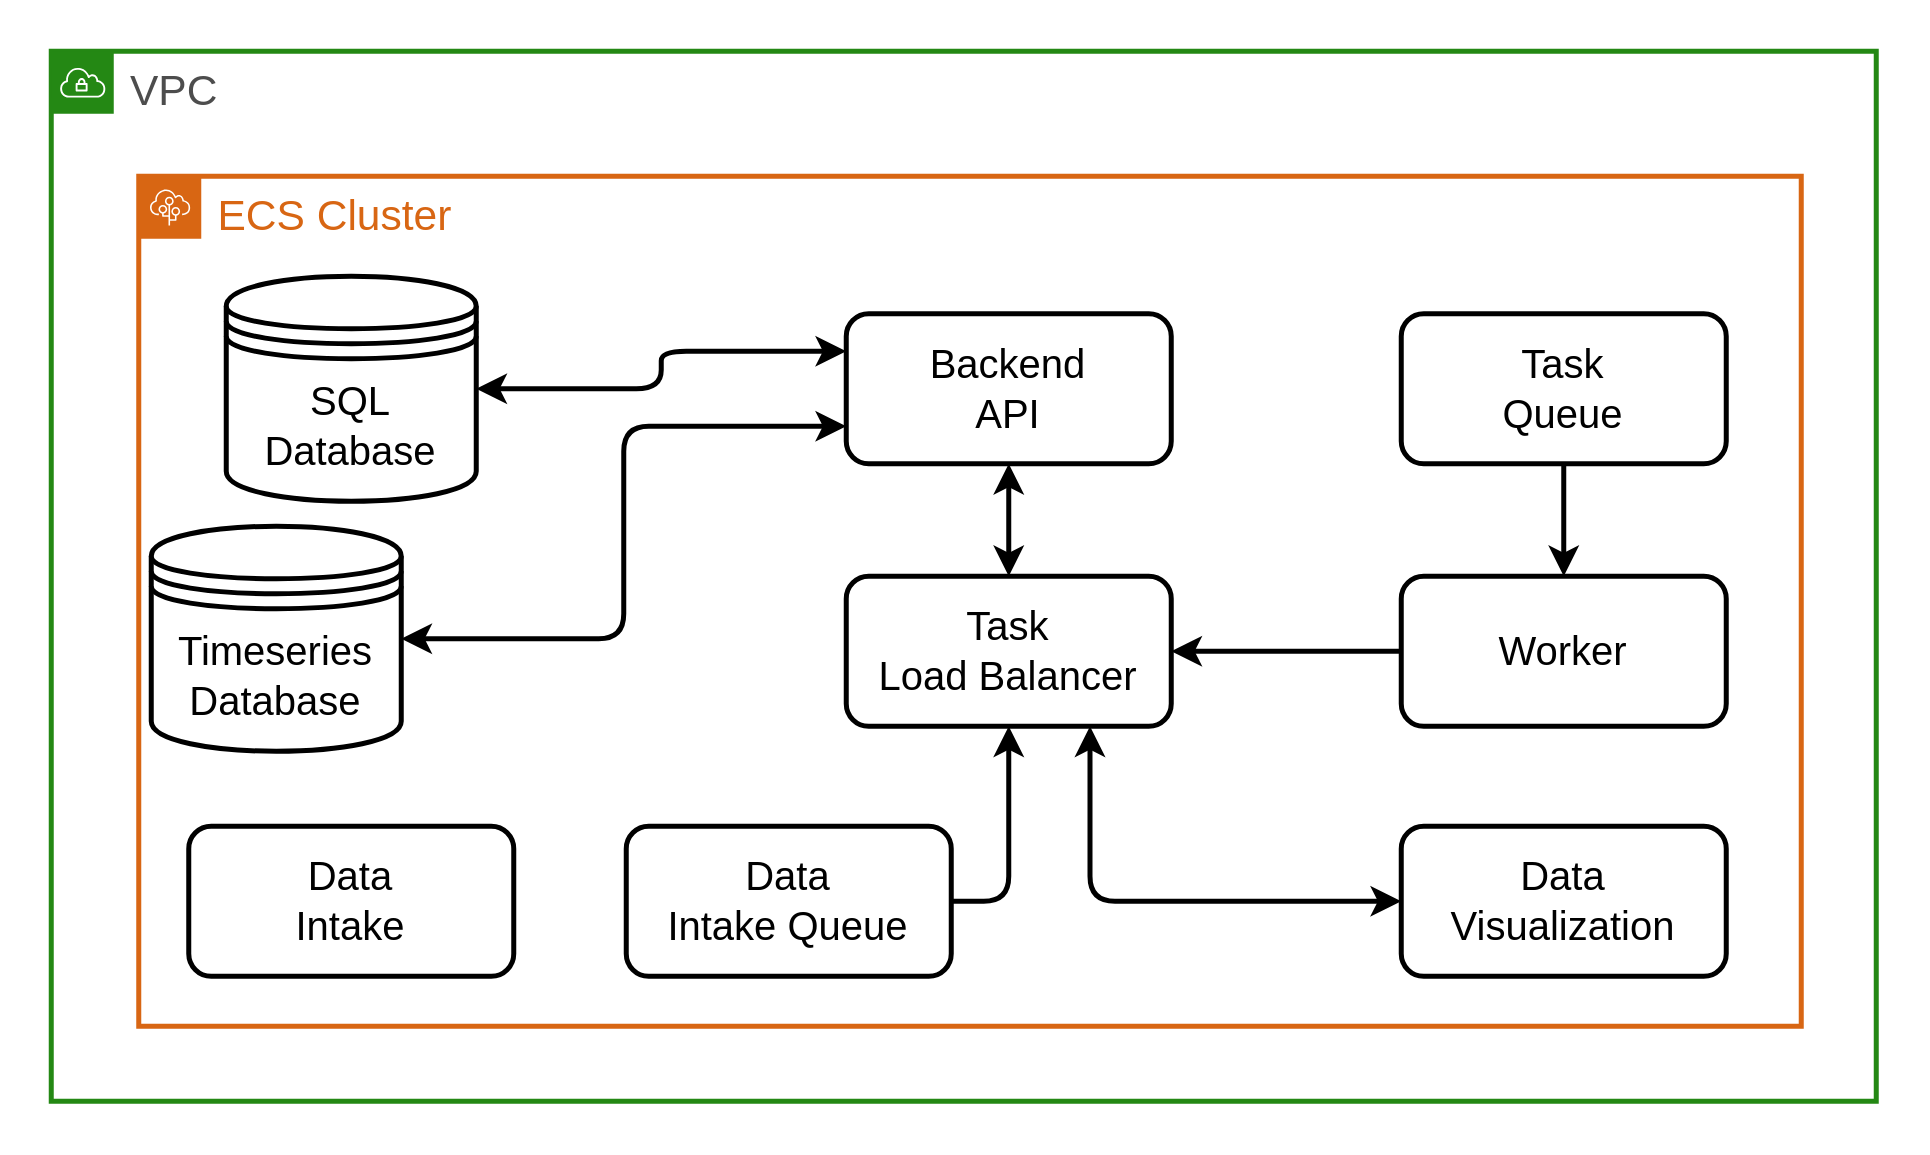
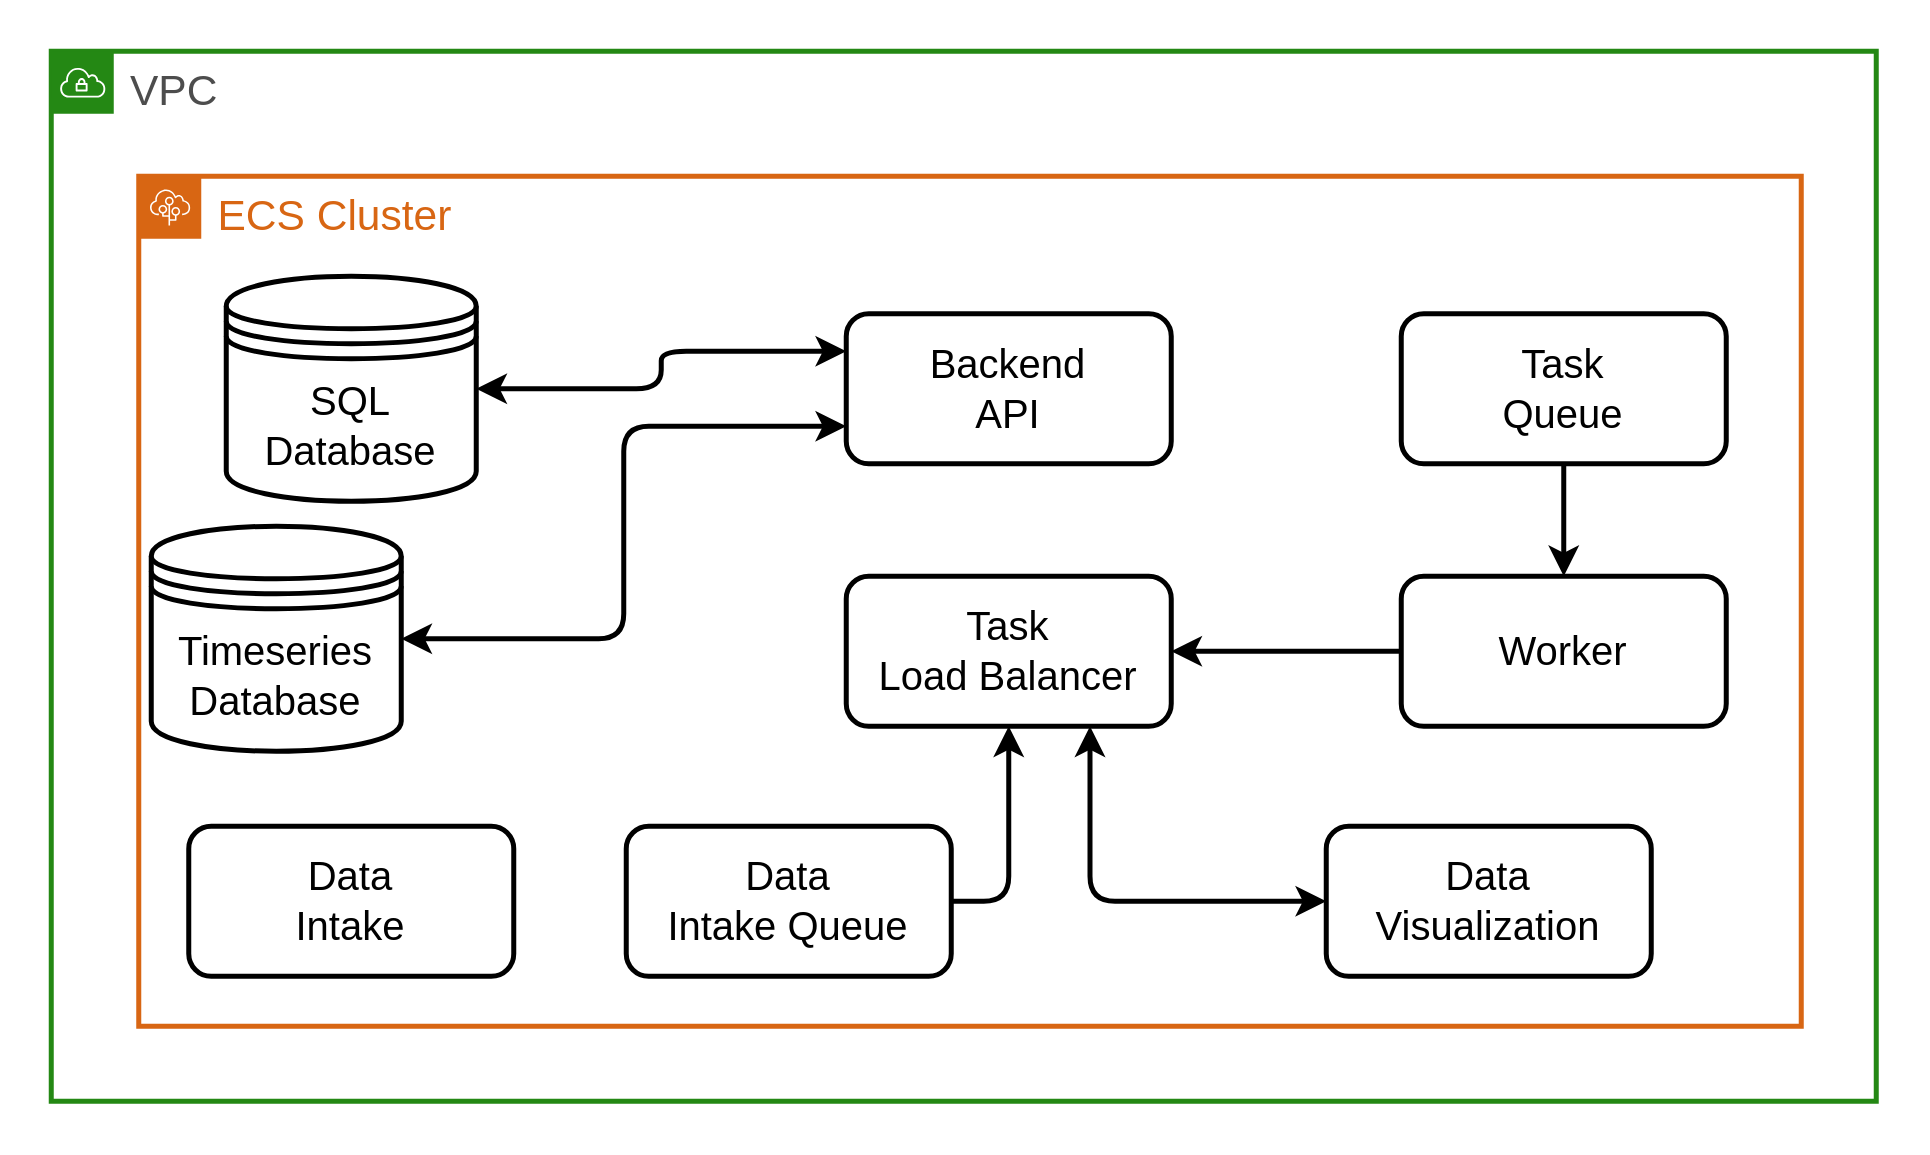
(1009, 521) -> none
(1564, 901) -> (1489, 901)
